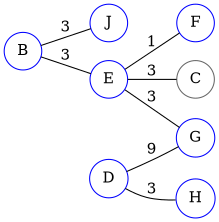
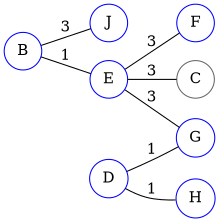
(152, 42) -> (152, 42)
(66, 56) -> (66, 56)
(152, 150) -> (152, 150)
(152, 190) -> (152, 190)
